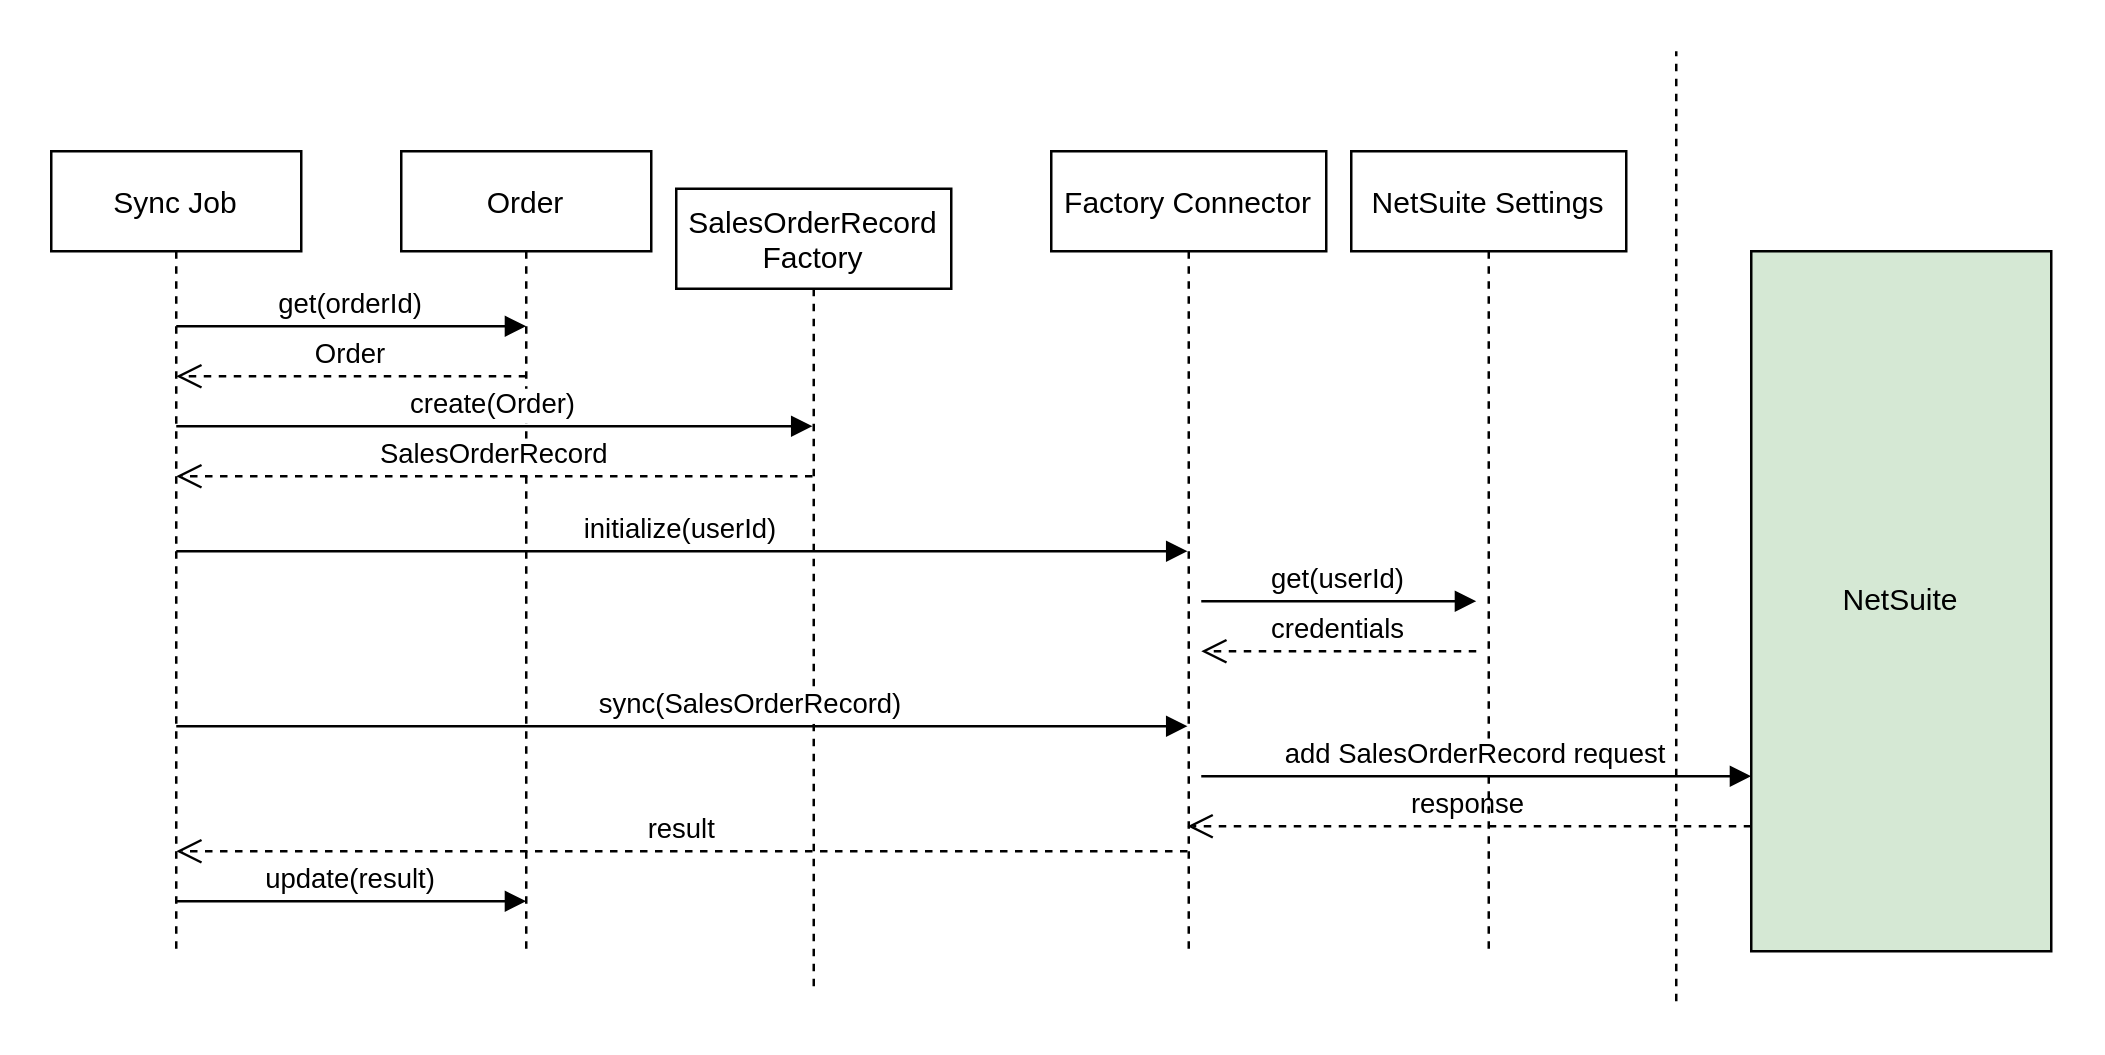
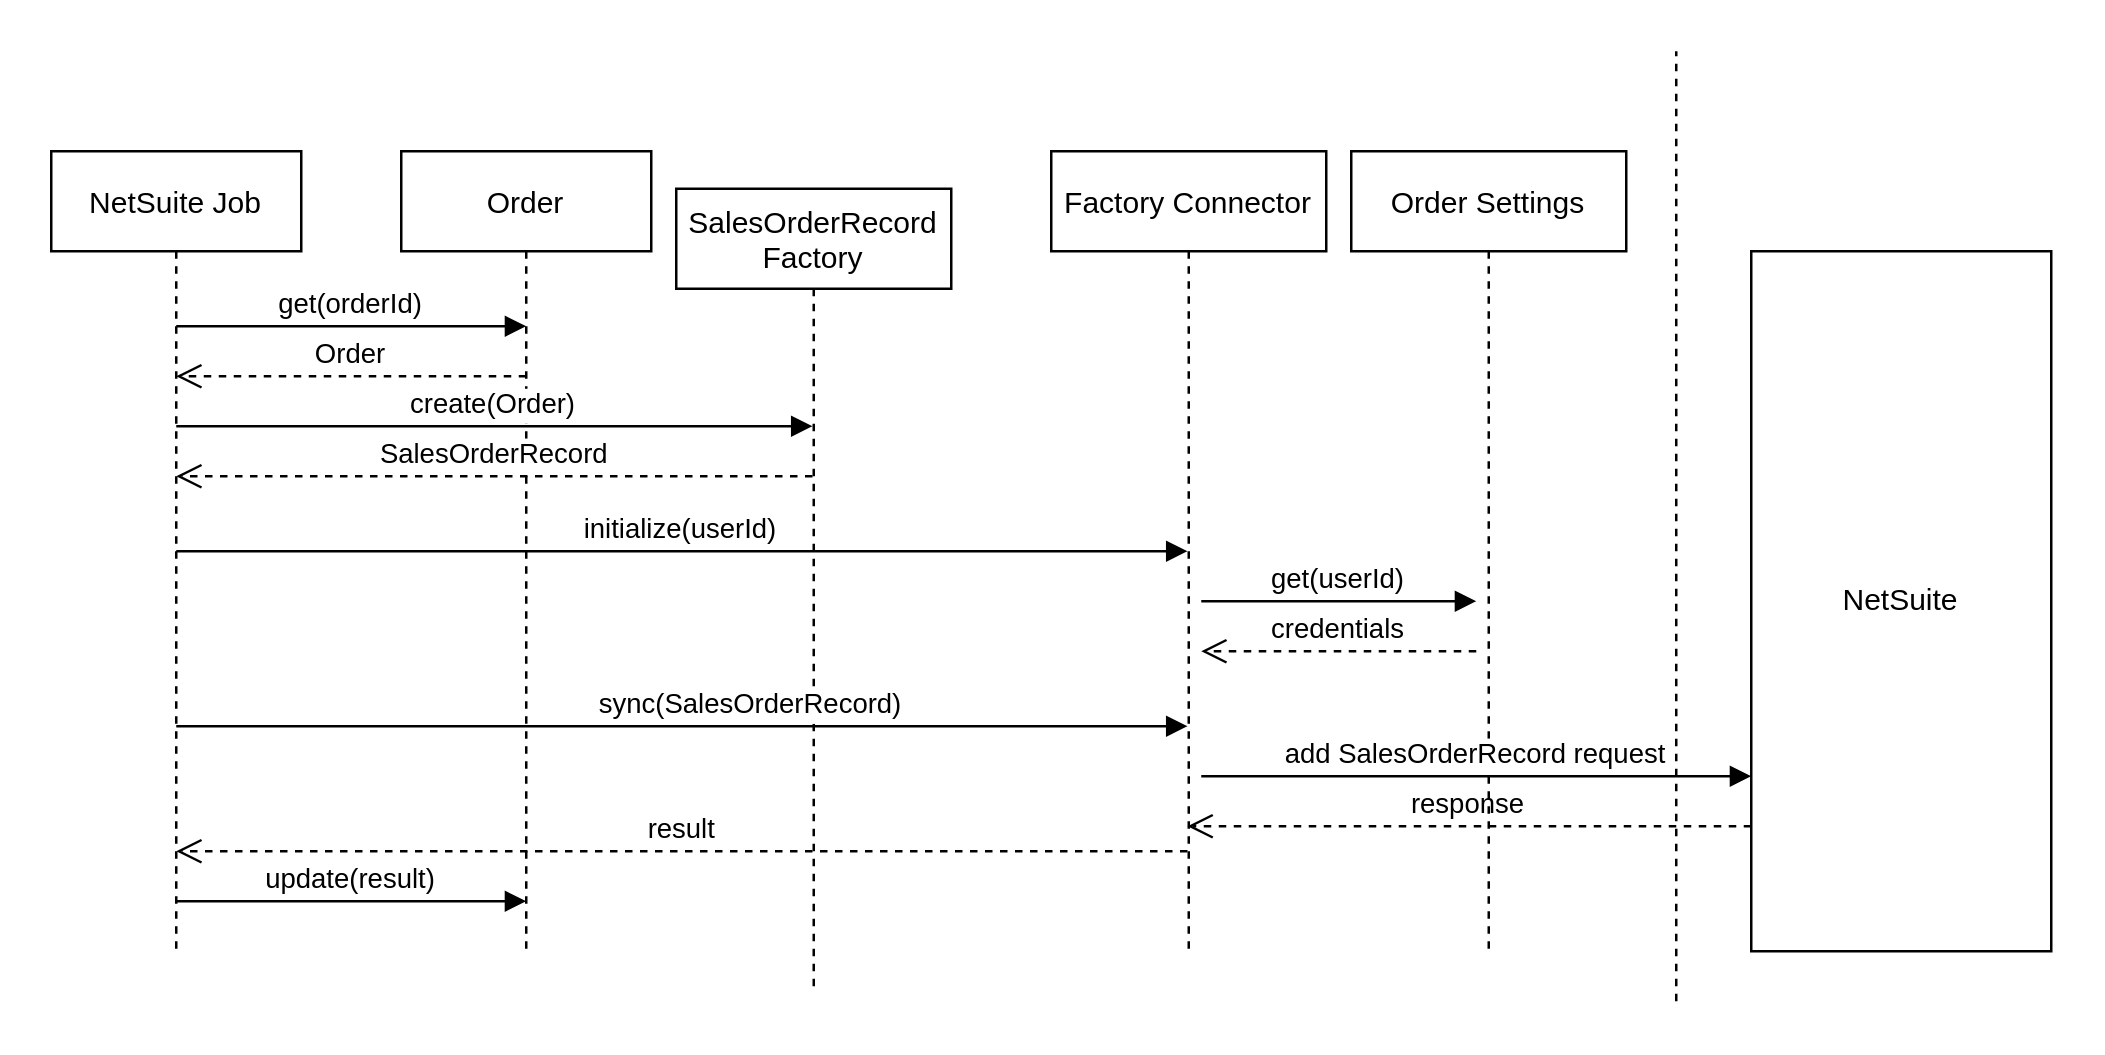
(175, 203) -> (175, 203)
(1488, 203) -> (1488, 203)
(1901, 601) -> (1901, 601)
